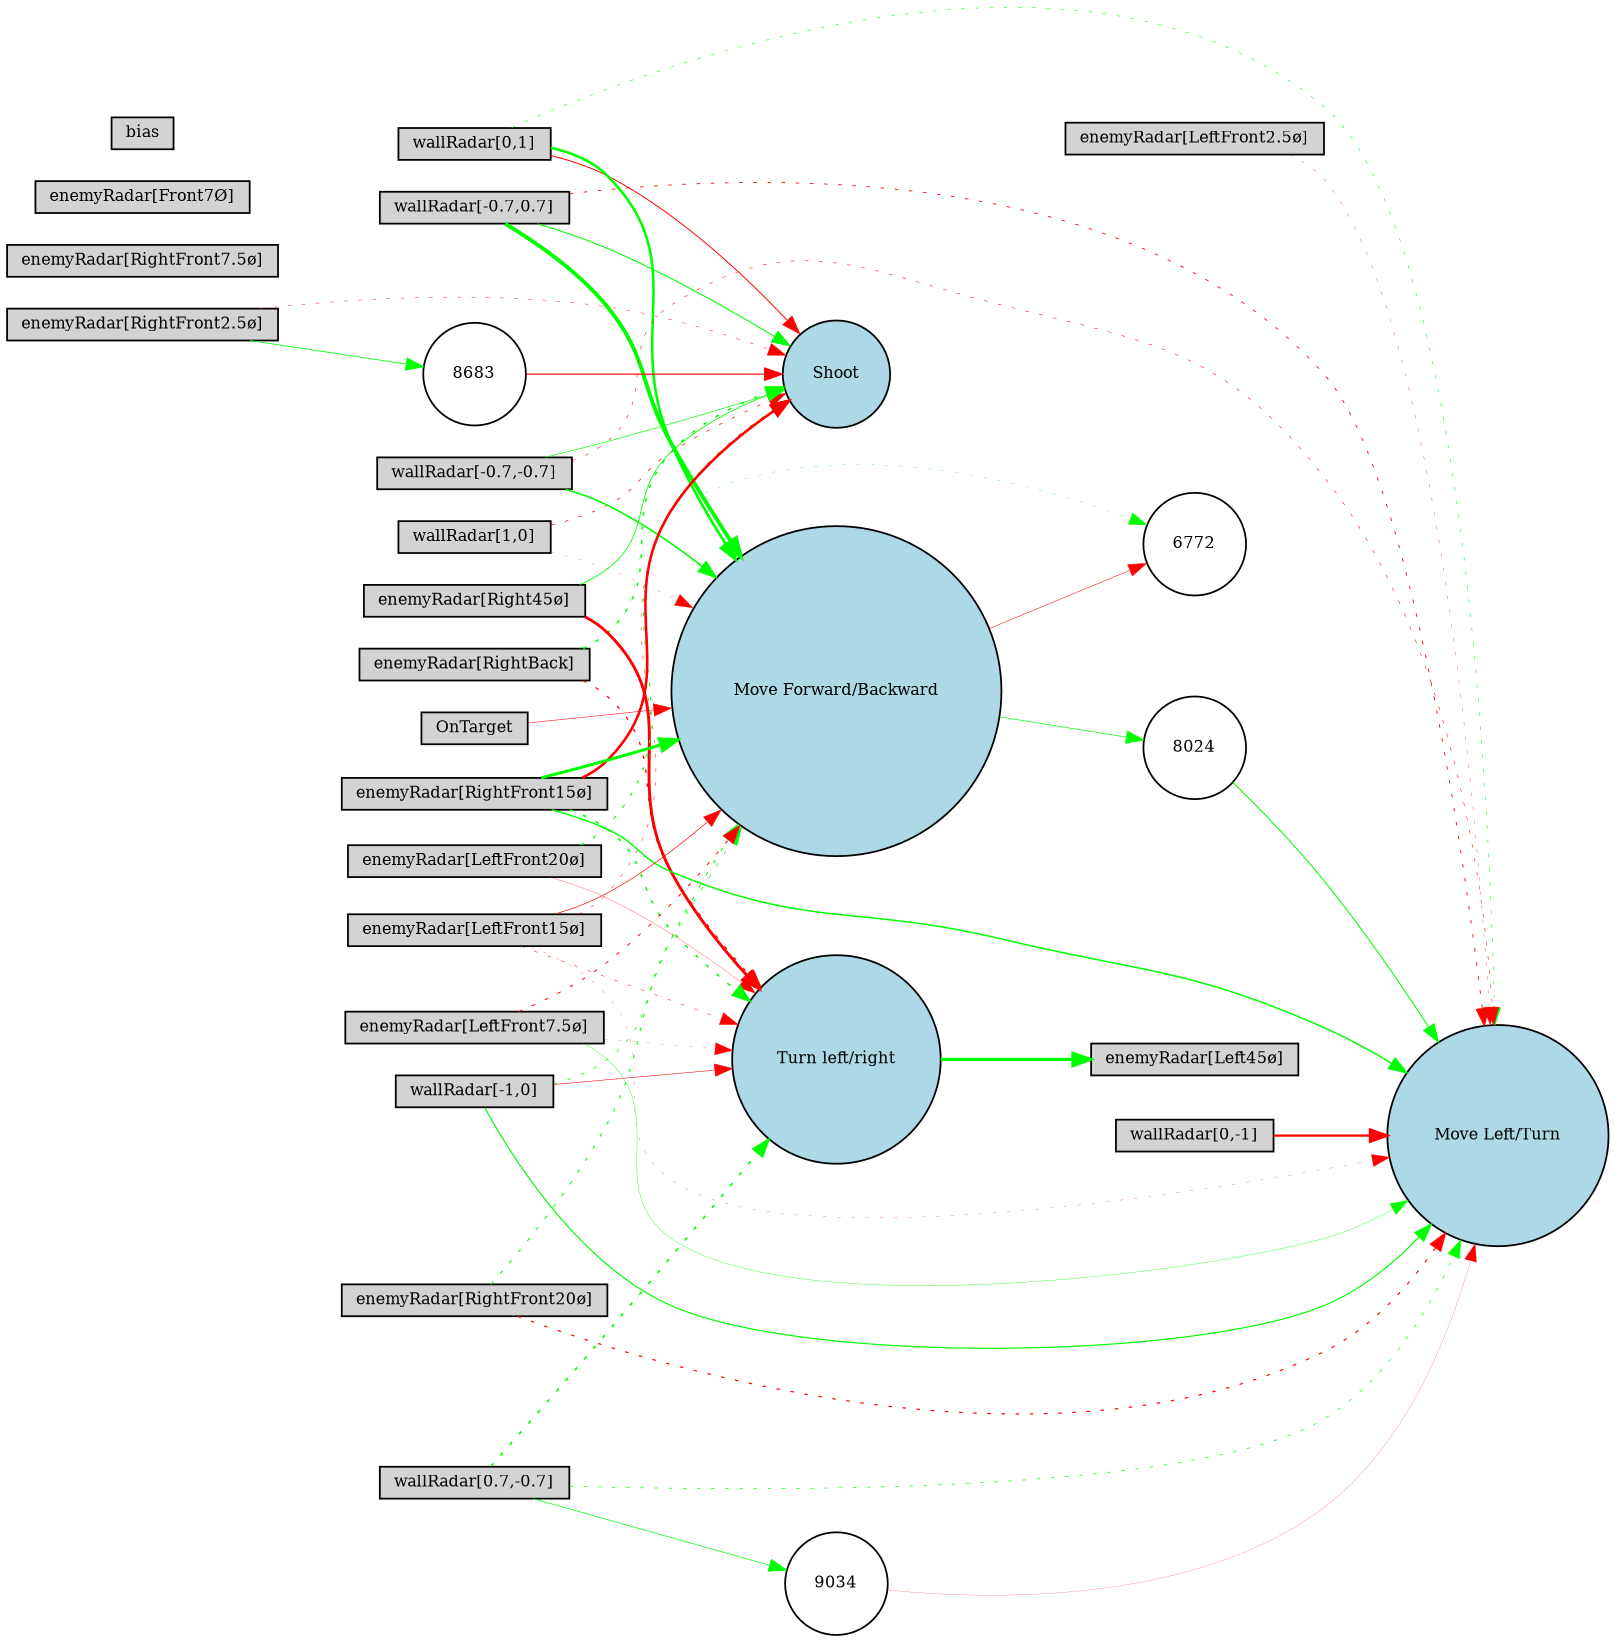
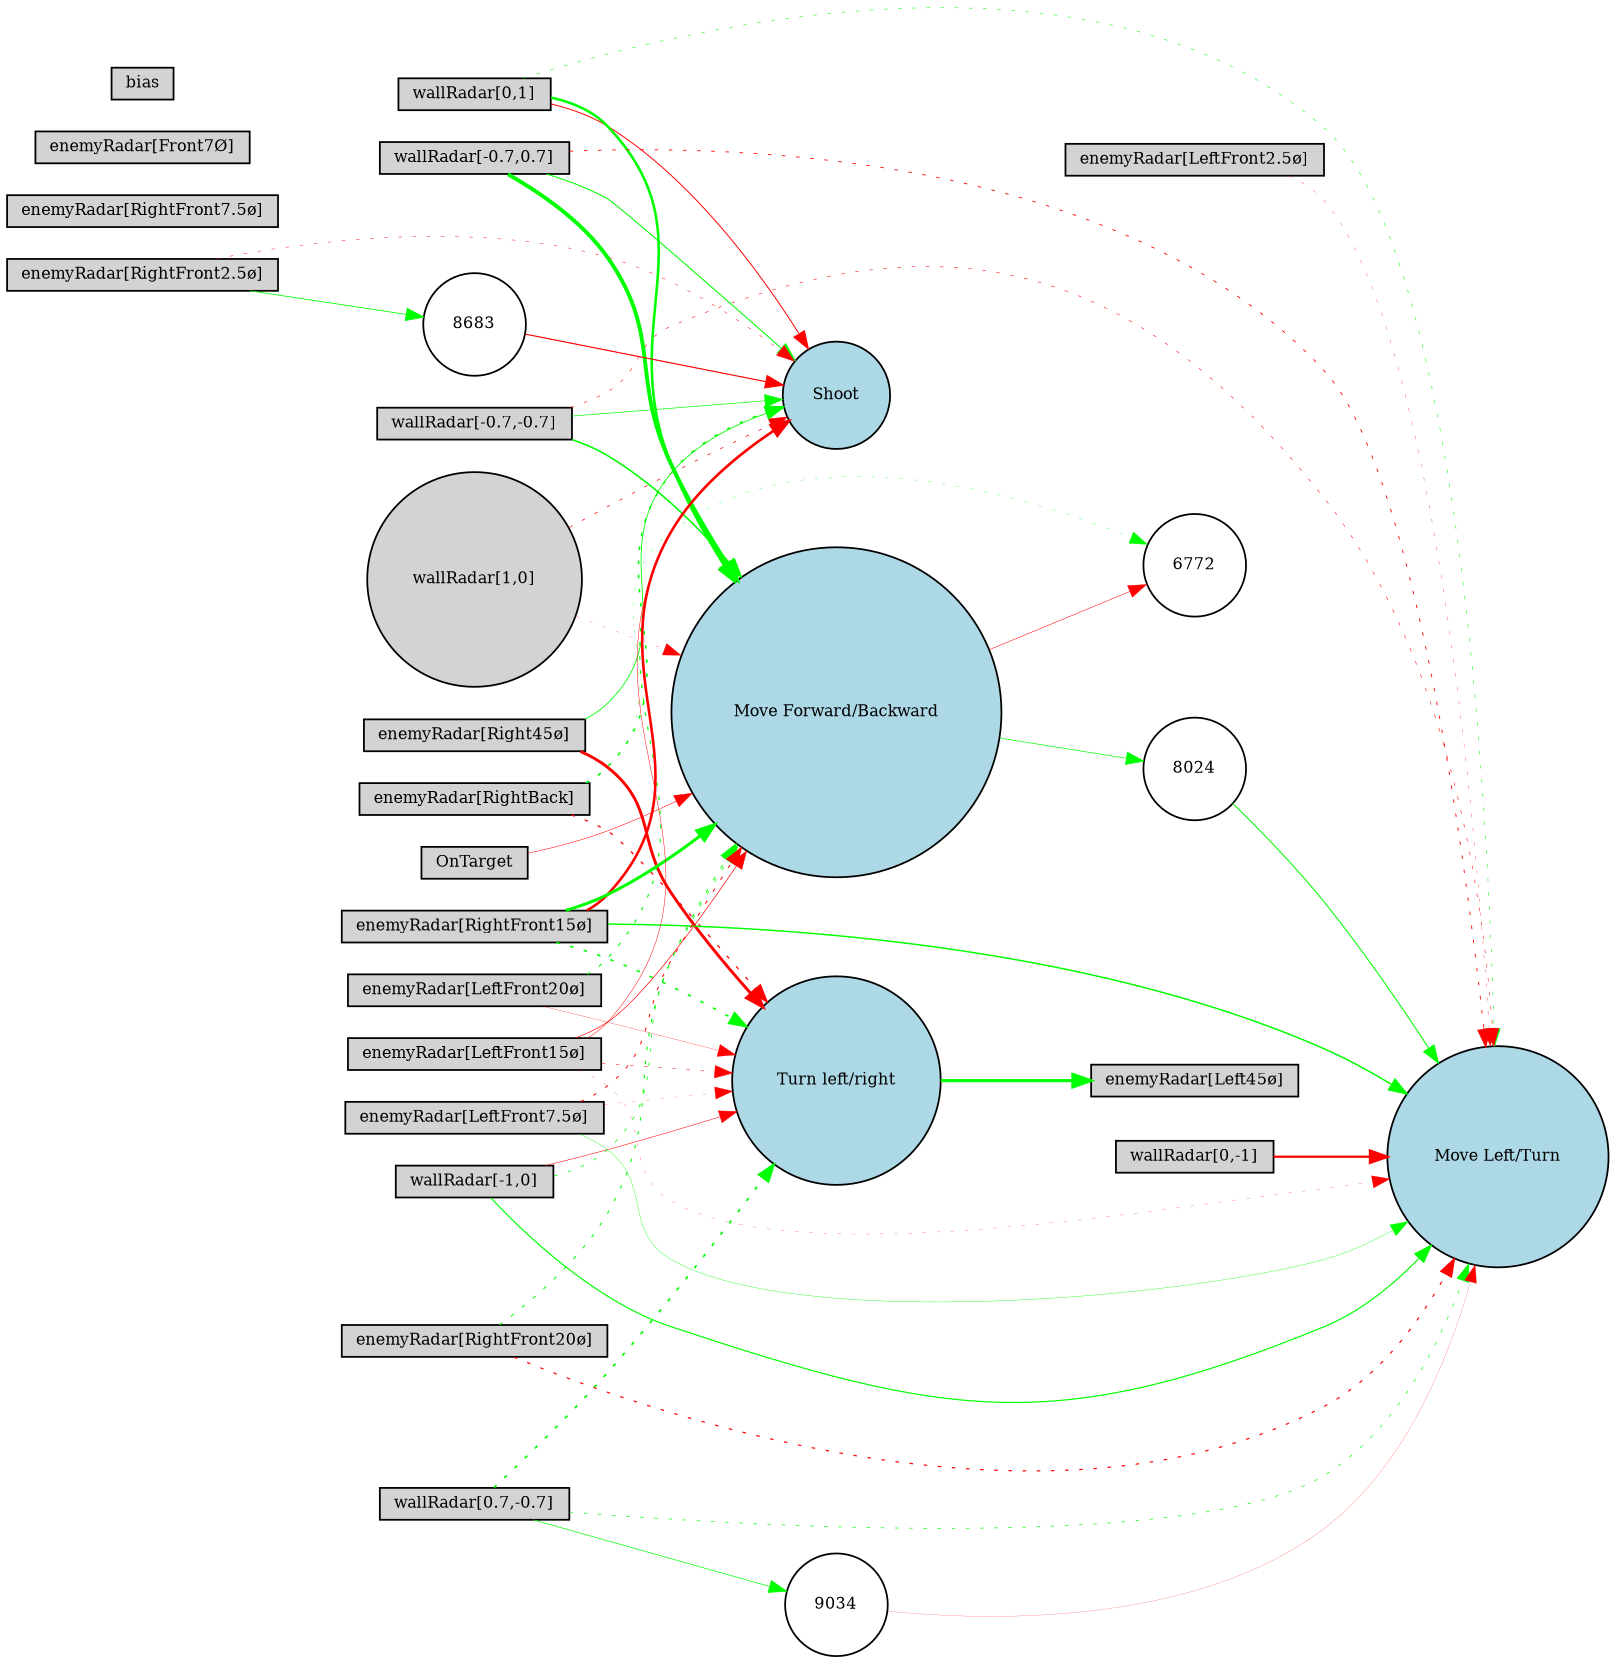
(475, 537) -> (475, 579)
(643, 651) -> (643, 722)
